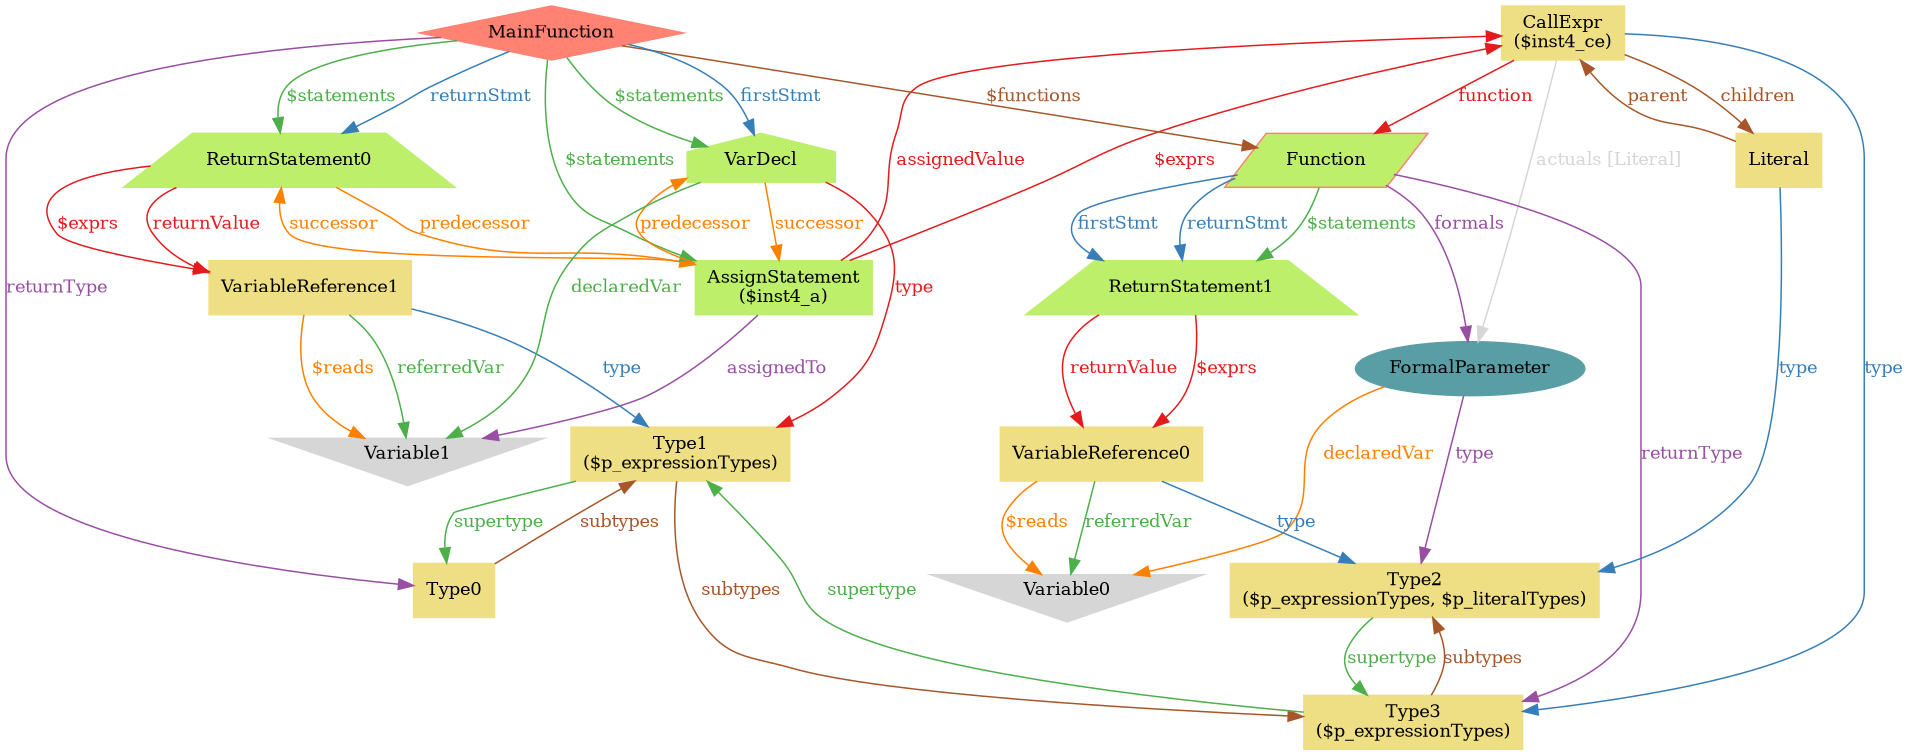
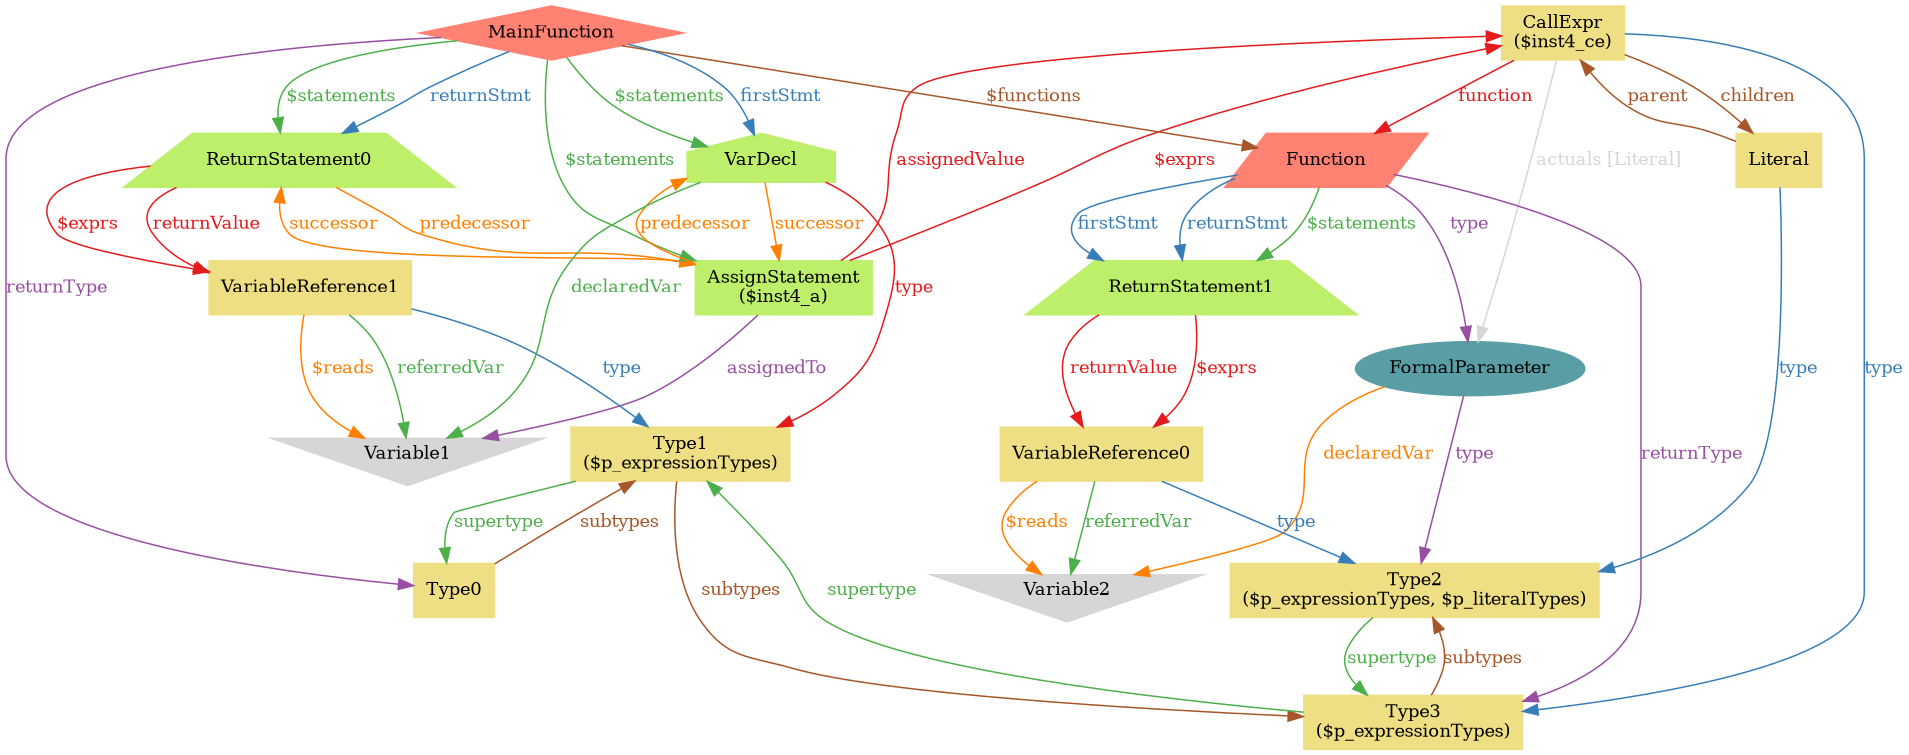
(1326, 160) -> (1326, 160)
(1469, 224) -> (1469, 224)
(1067, 590) -> (1067, 590)
